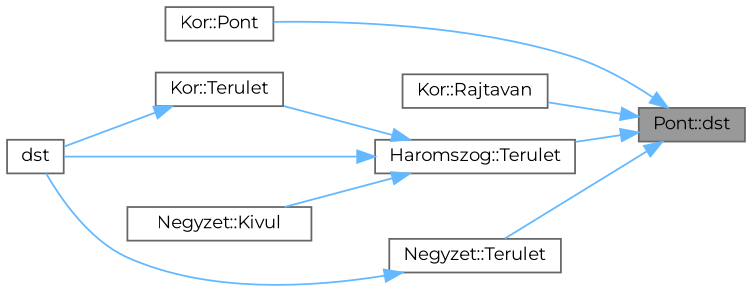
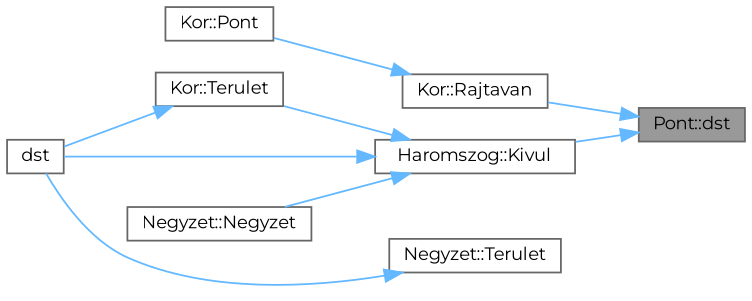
(469, 34) -> (333, 54)
(475, 157) -> (475, 157)
(576, 195) -> none
(219, 224) -> (219, 224)
